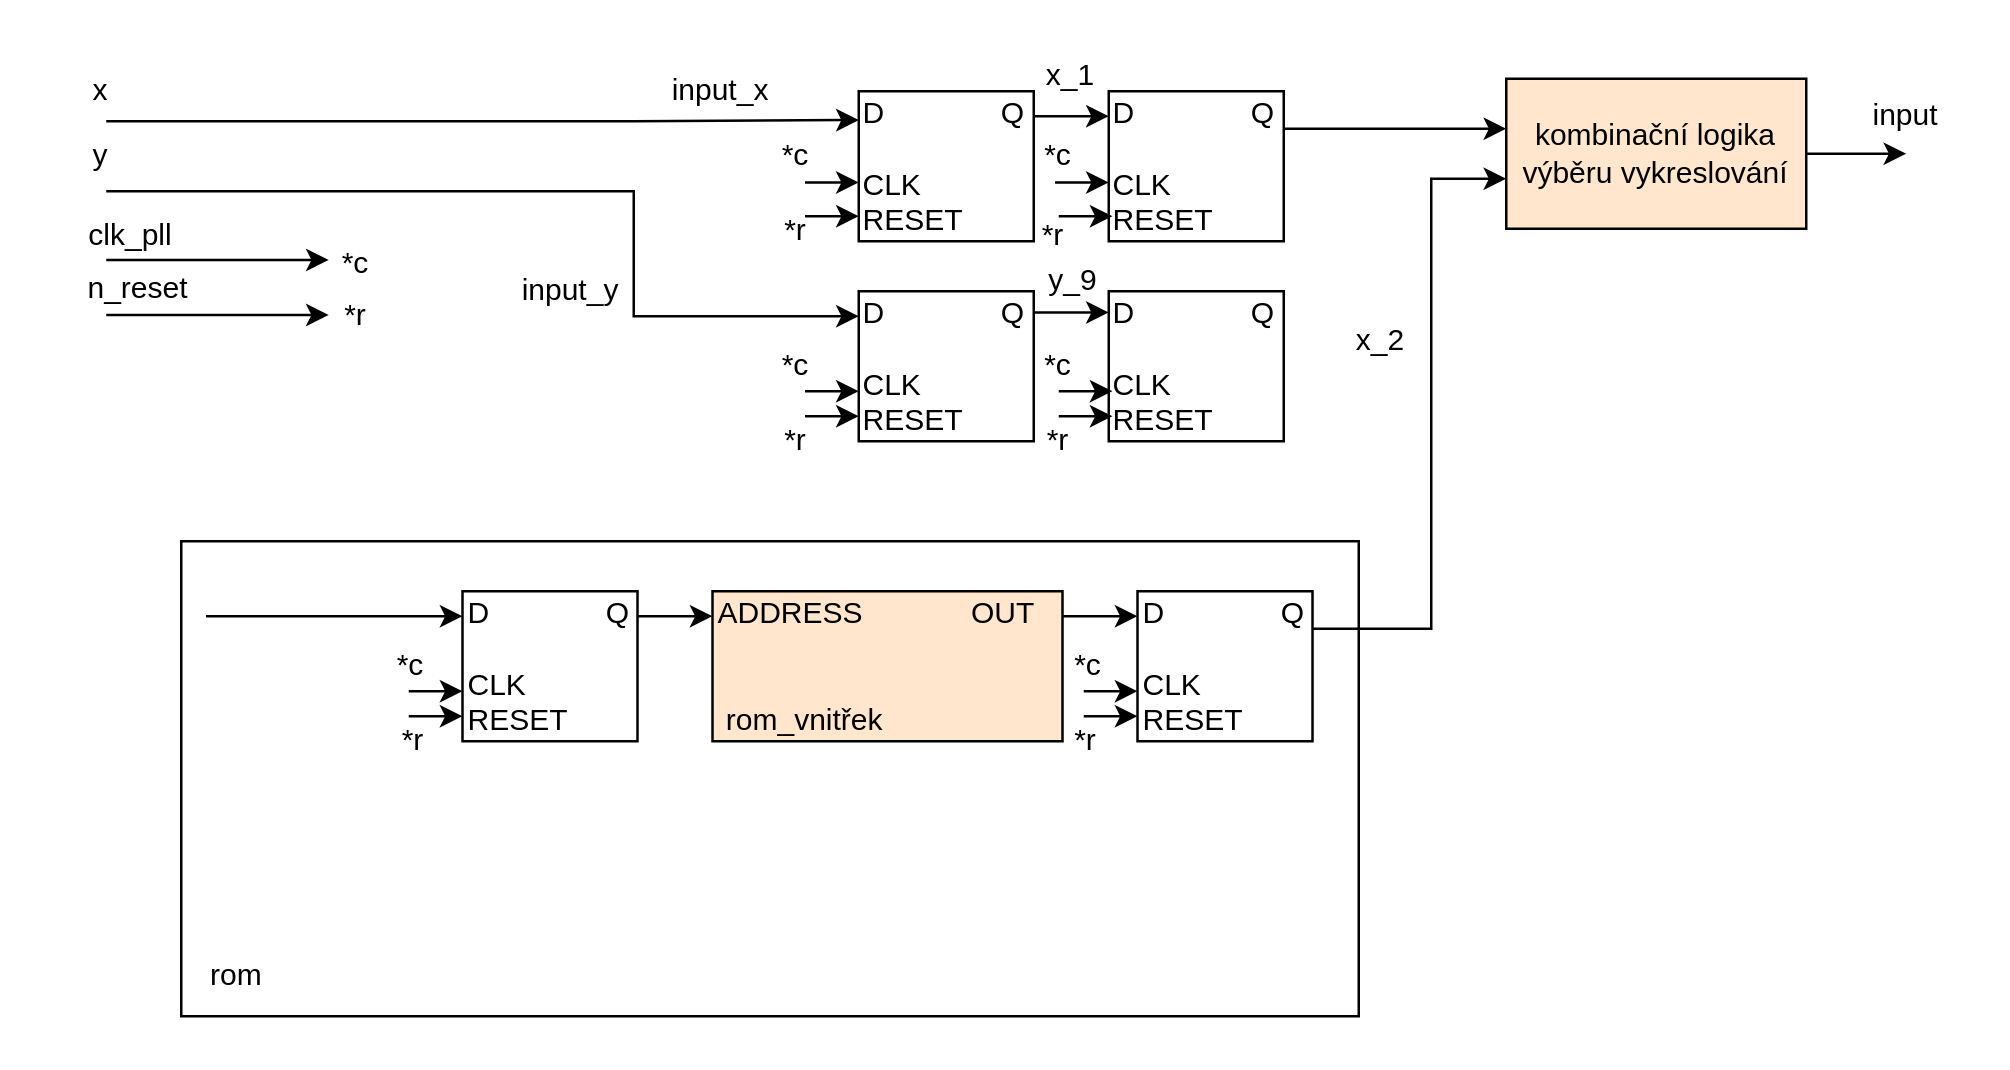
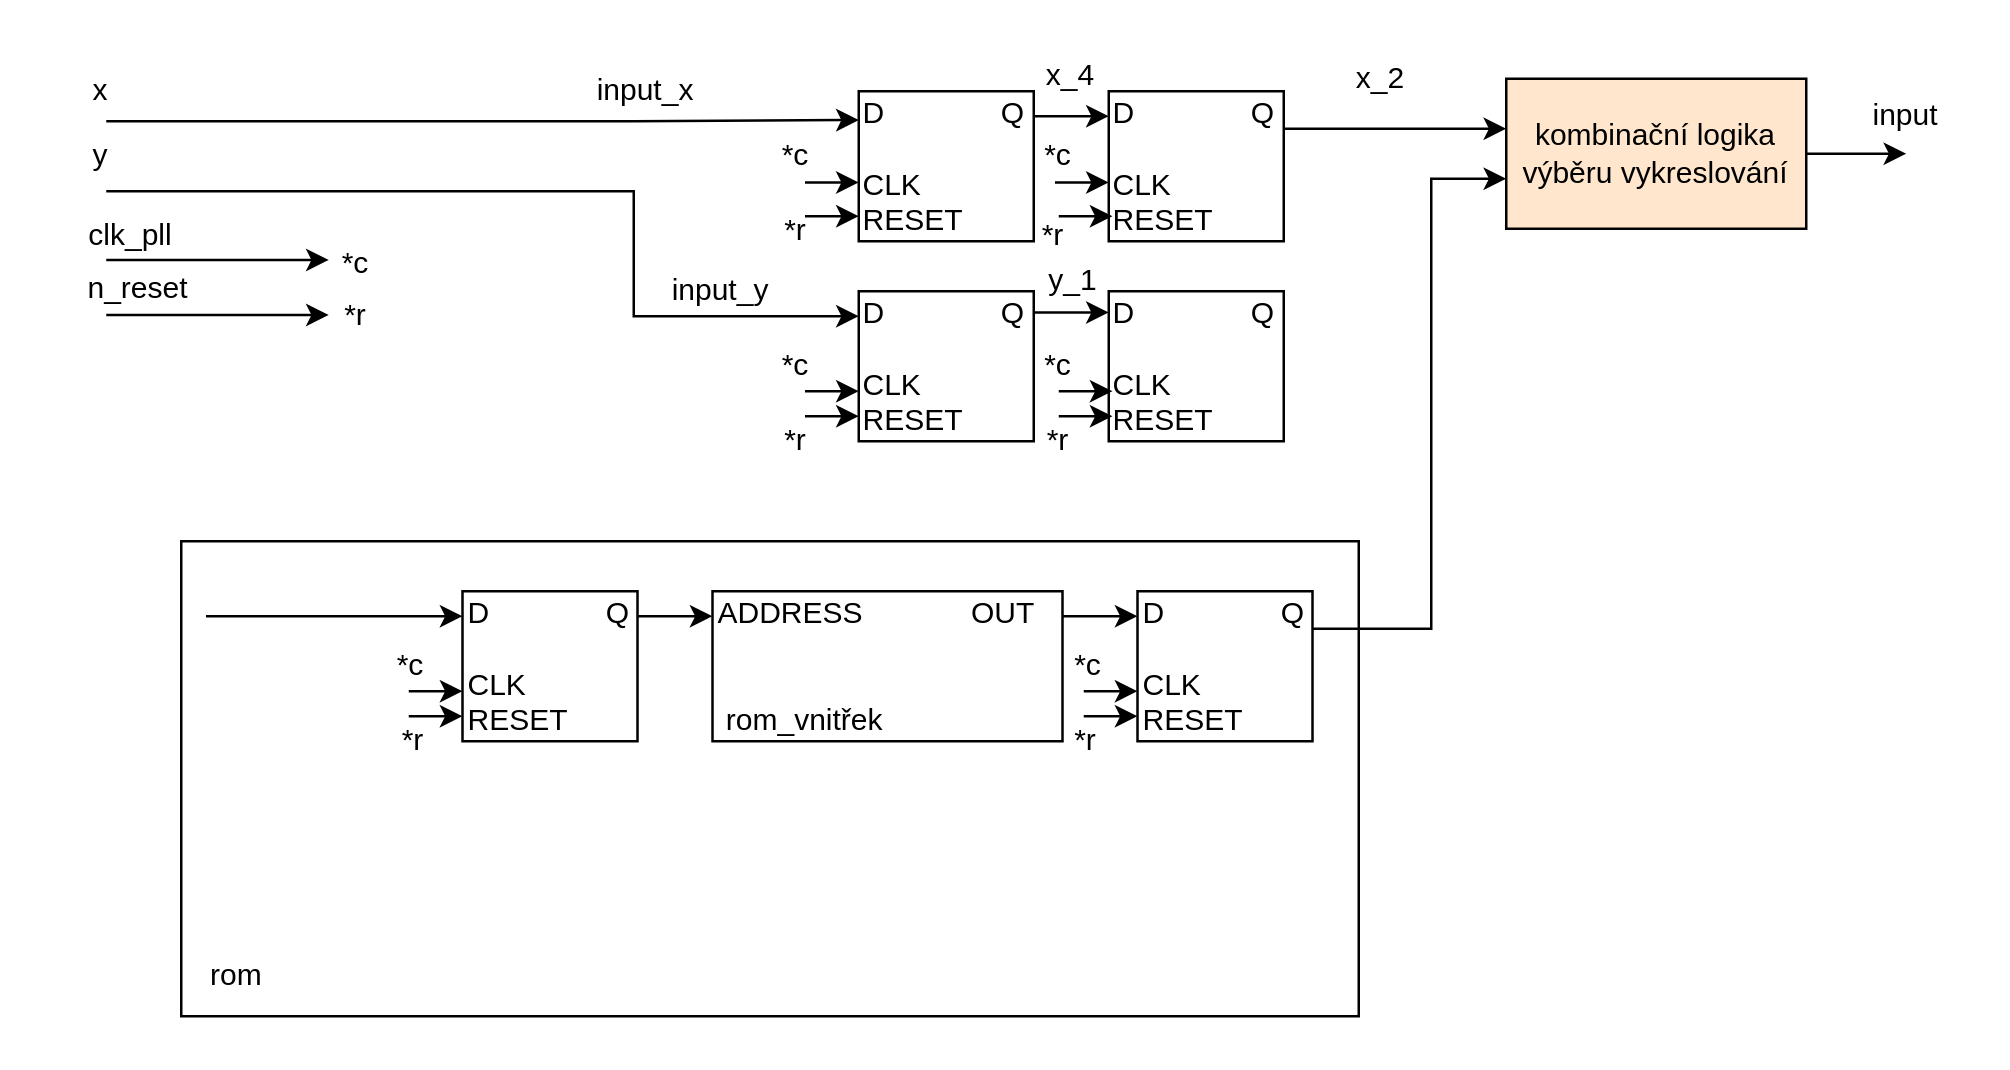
(1071, 76) -> (1071, 76)
(721, 91) -> (646, 91)
(1074, 281) -> (1074, 281)
(571, 291) -> (721, 291)
(1381, 341) -> (1381, 79)
(888, 666) -> (888, 666)
